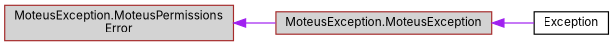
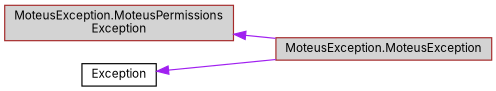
(119, 23) -> (119, 23)
(519, 23) -> (222, 65)
